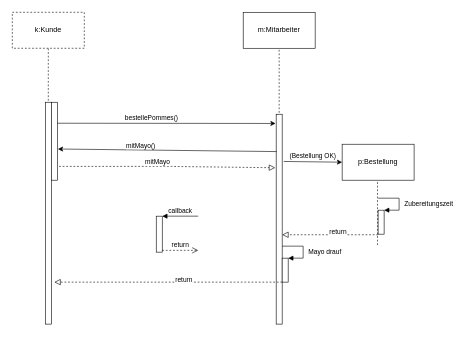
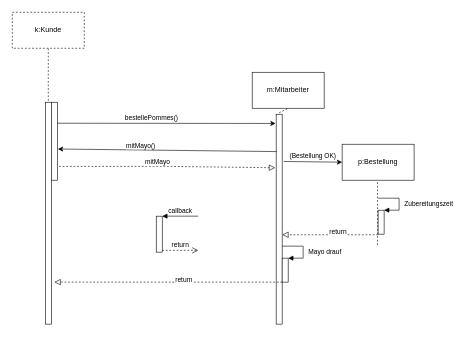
(279, 30) -> (288, 90)
